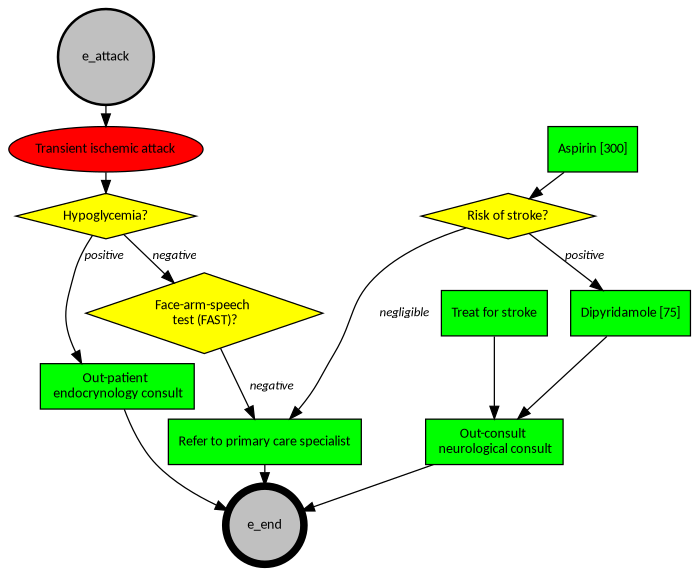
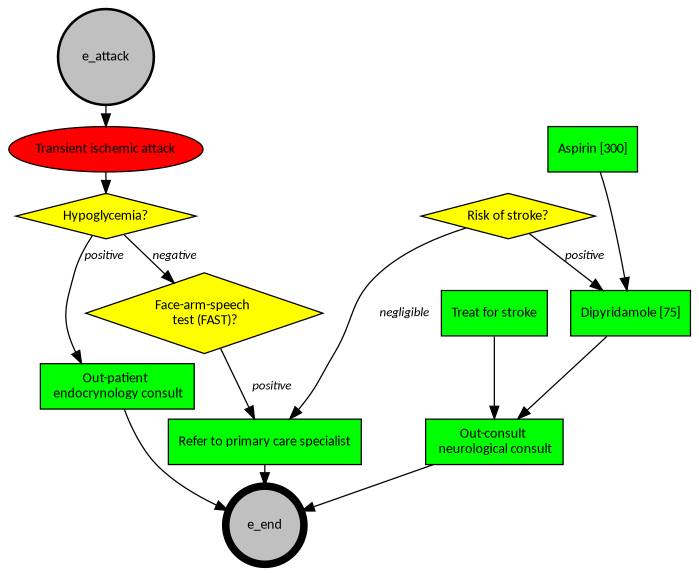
(552, 181) -> (614, 225)
(272, 386) -> (272, 386)
